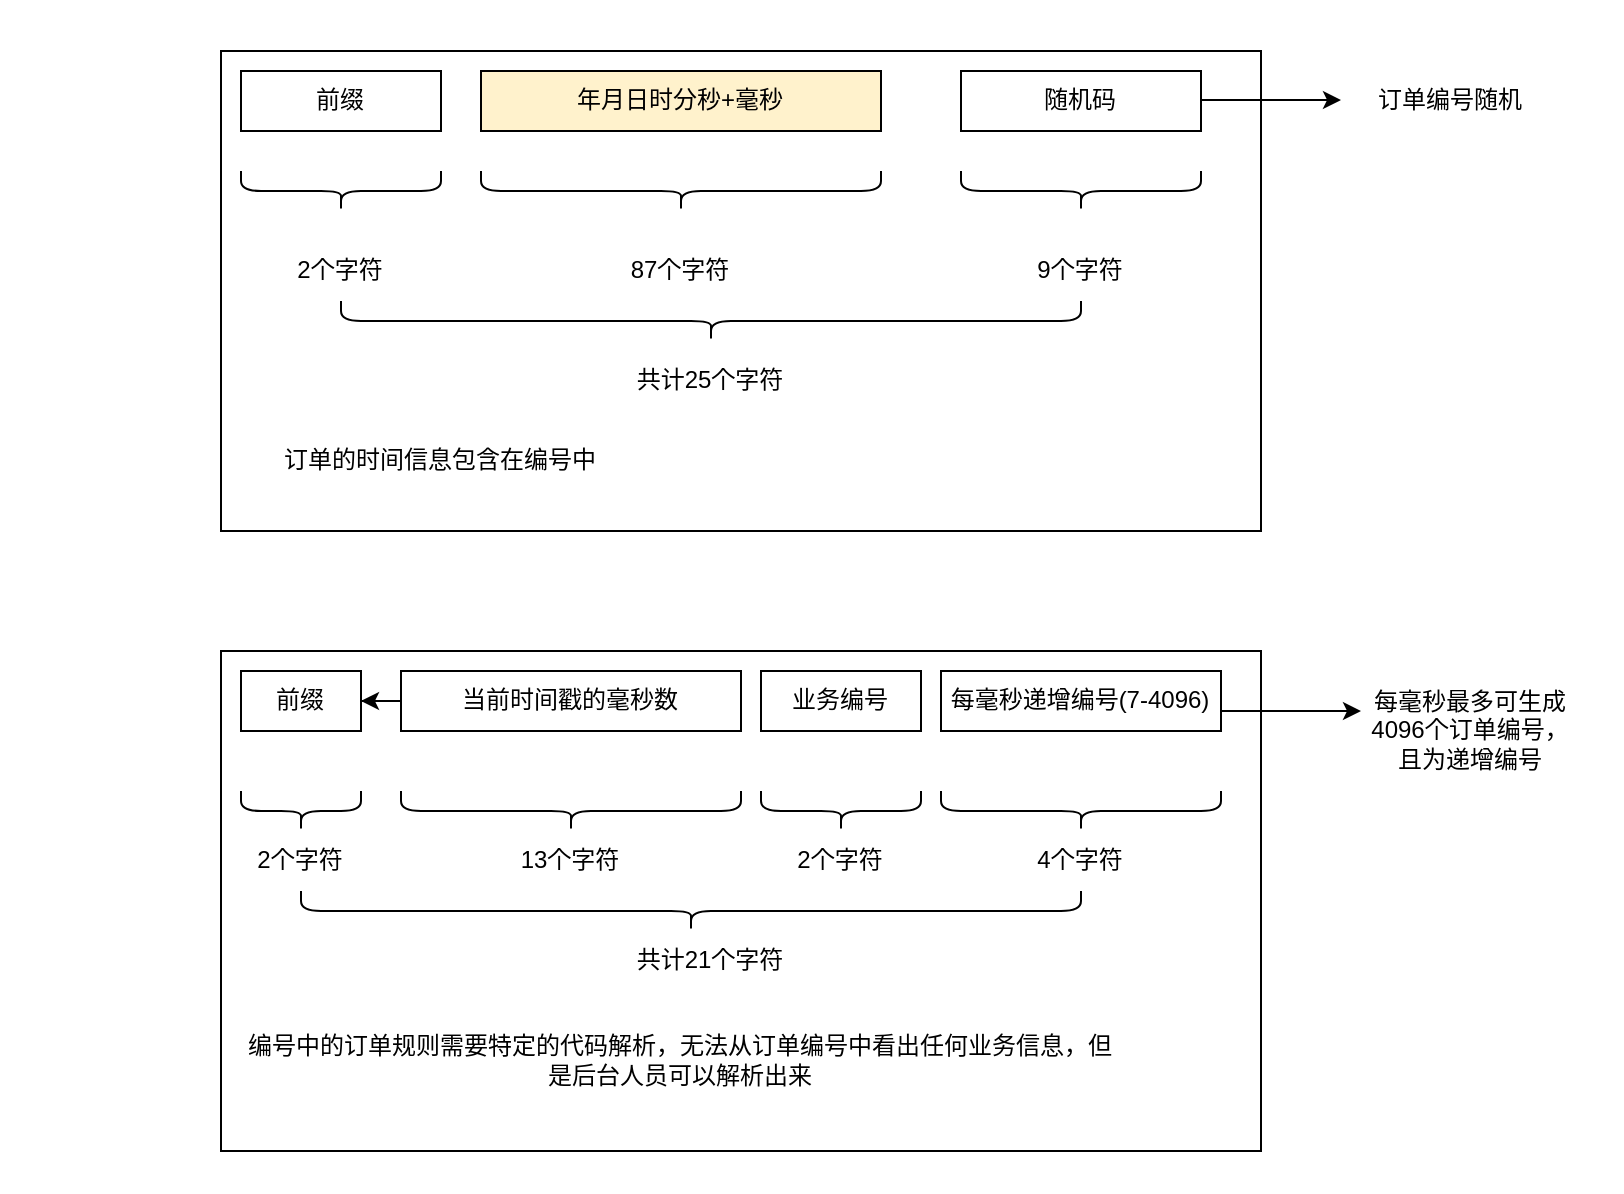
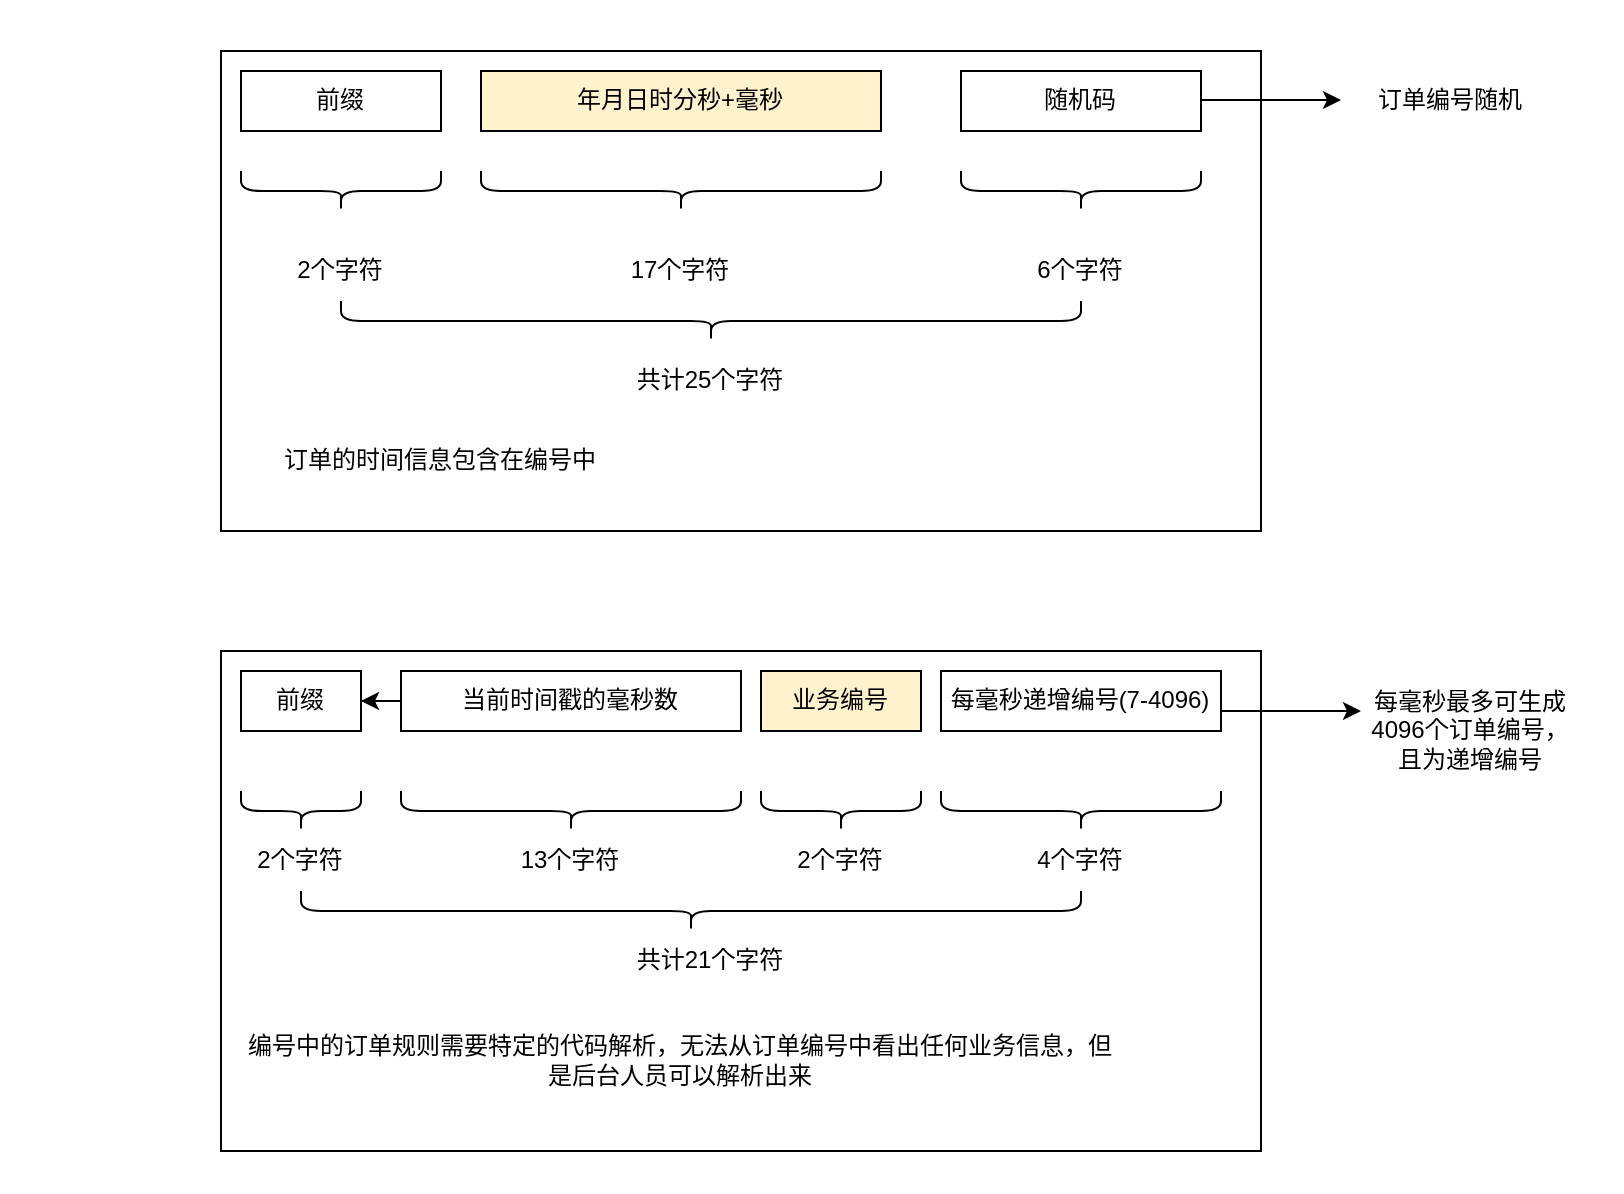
(681, 271) -> (681, 271)
(1081, 271) -> (1081, 271)
(841, 701) -> (841, 701)
